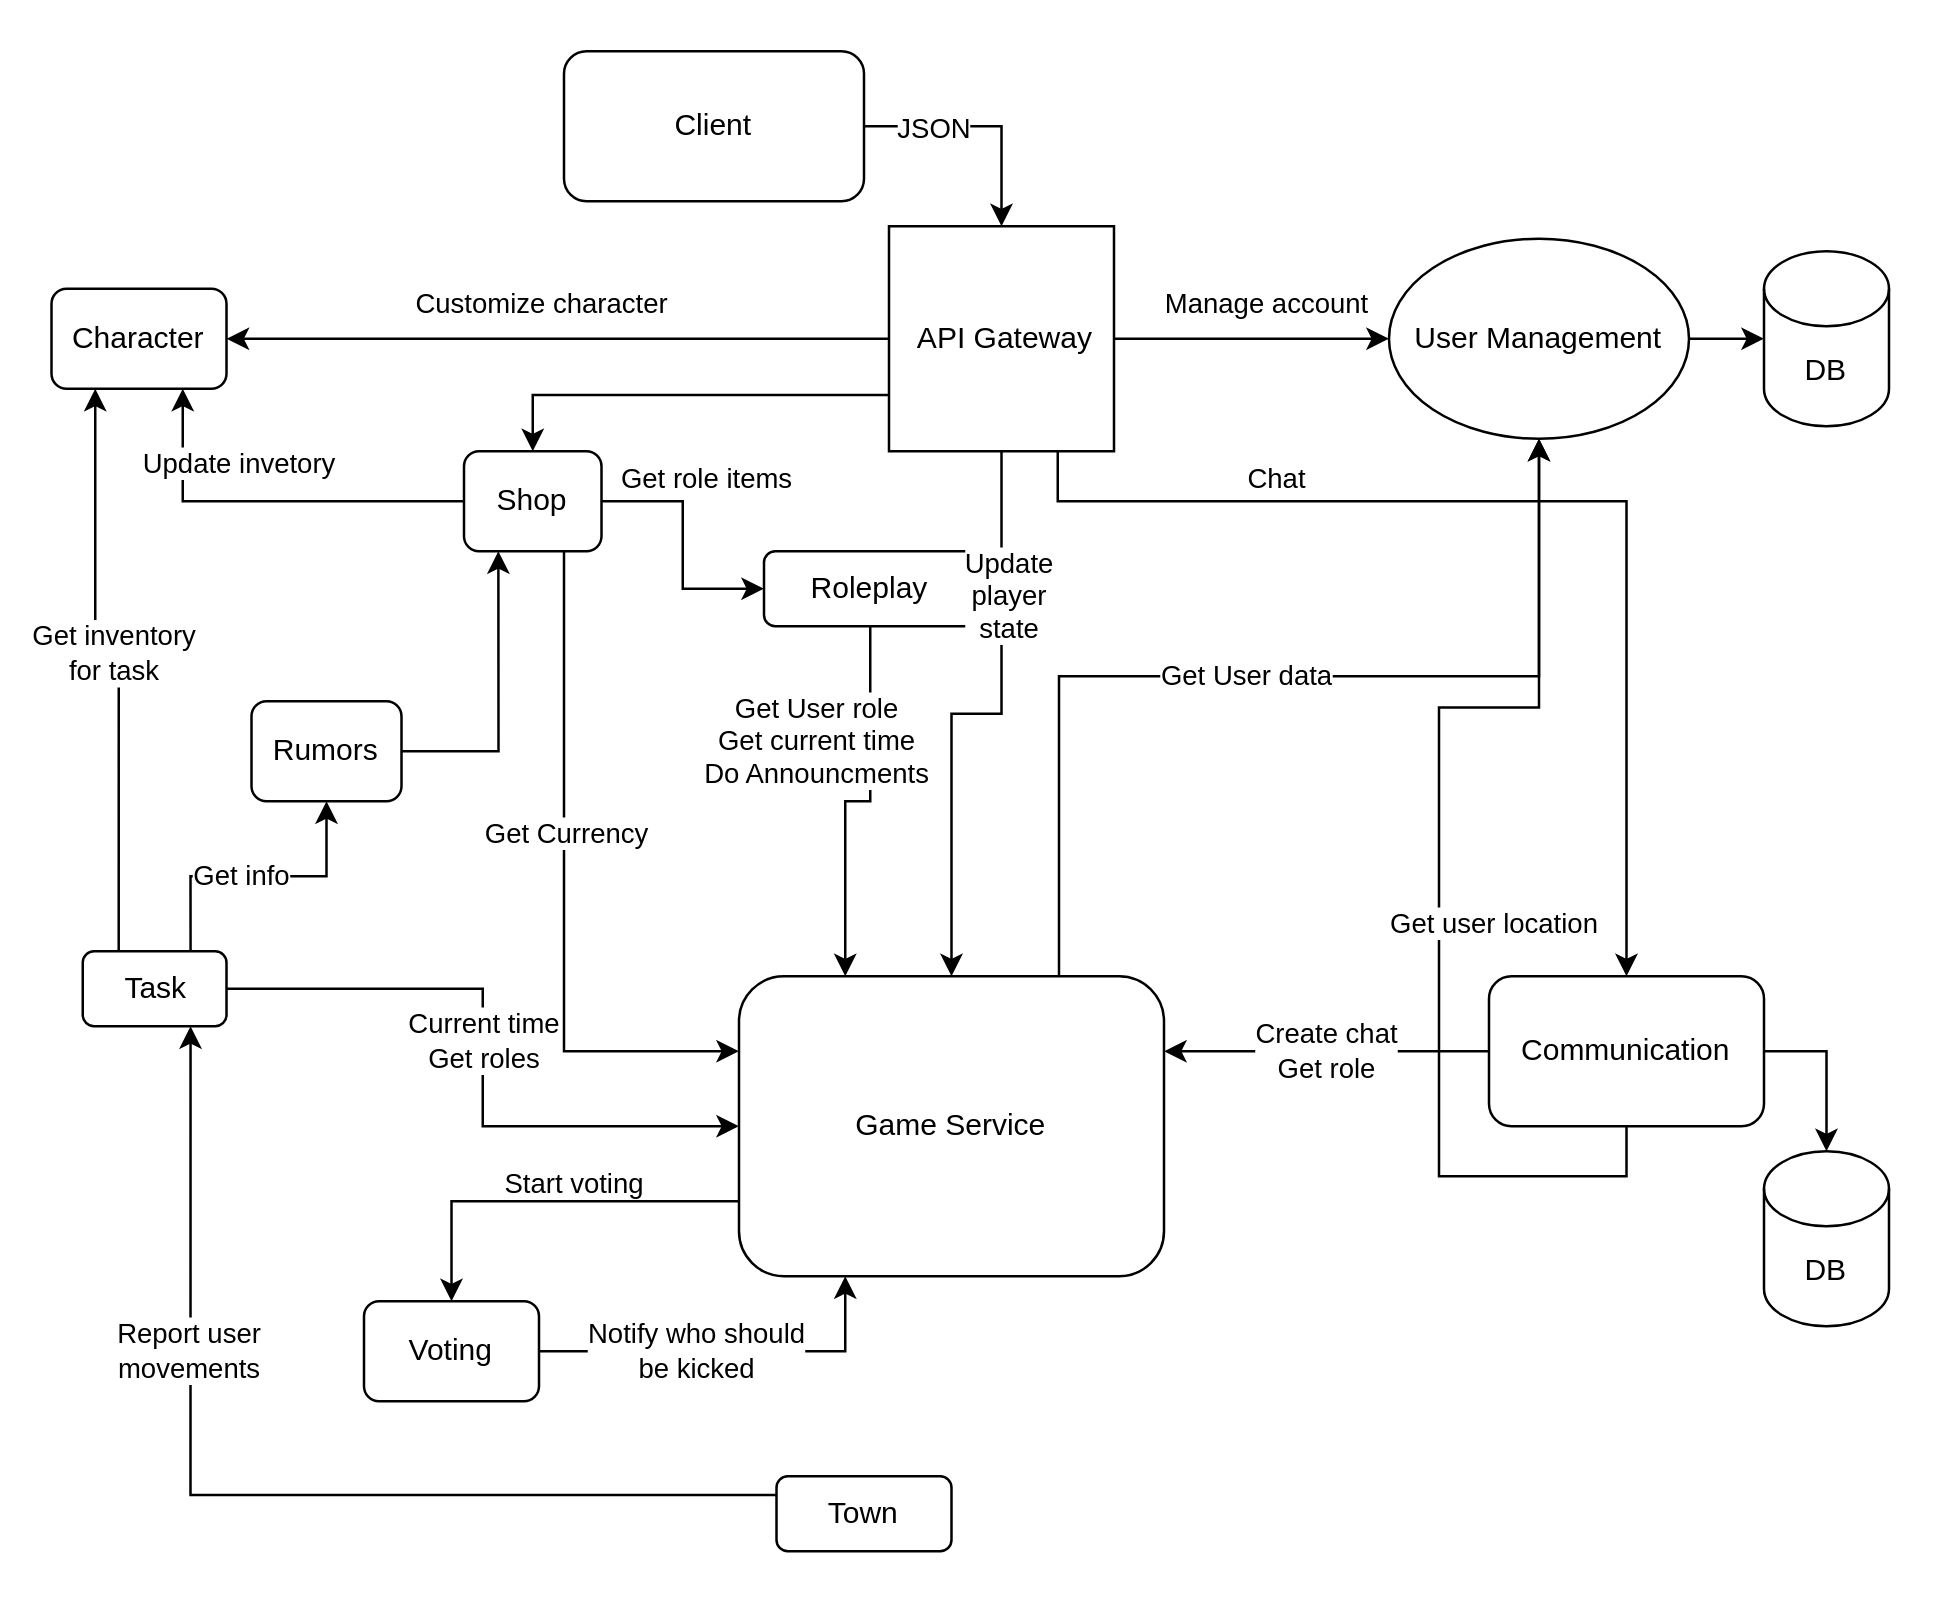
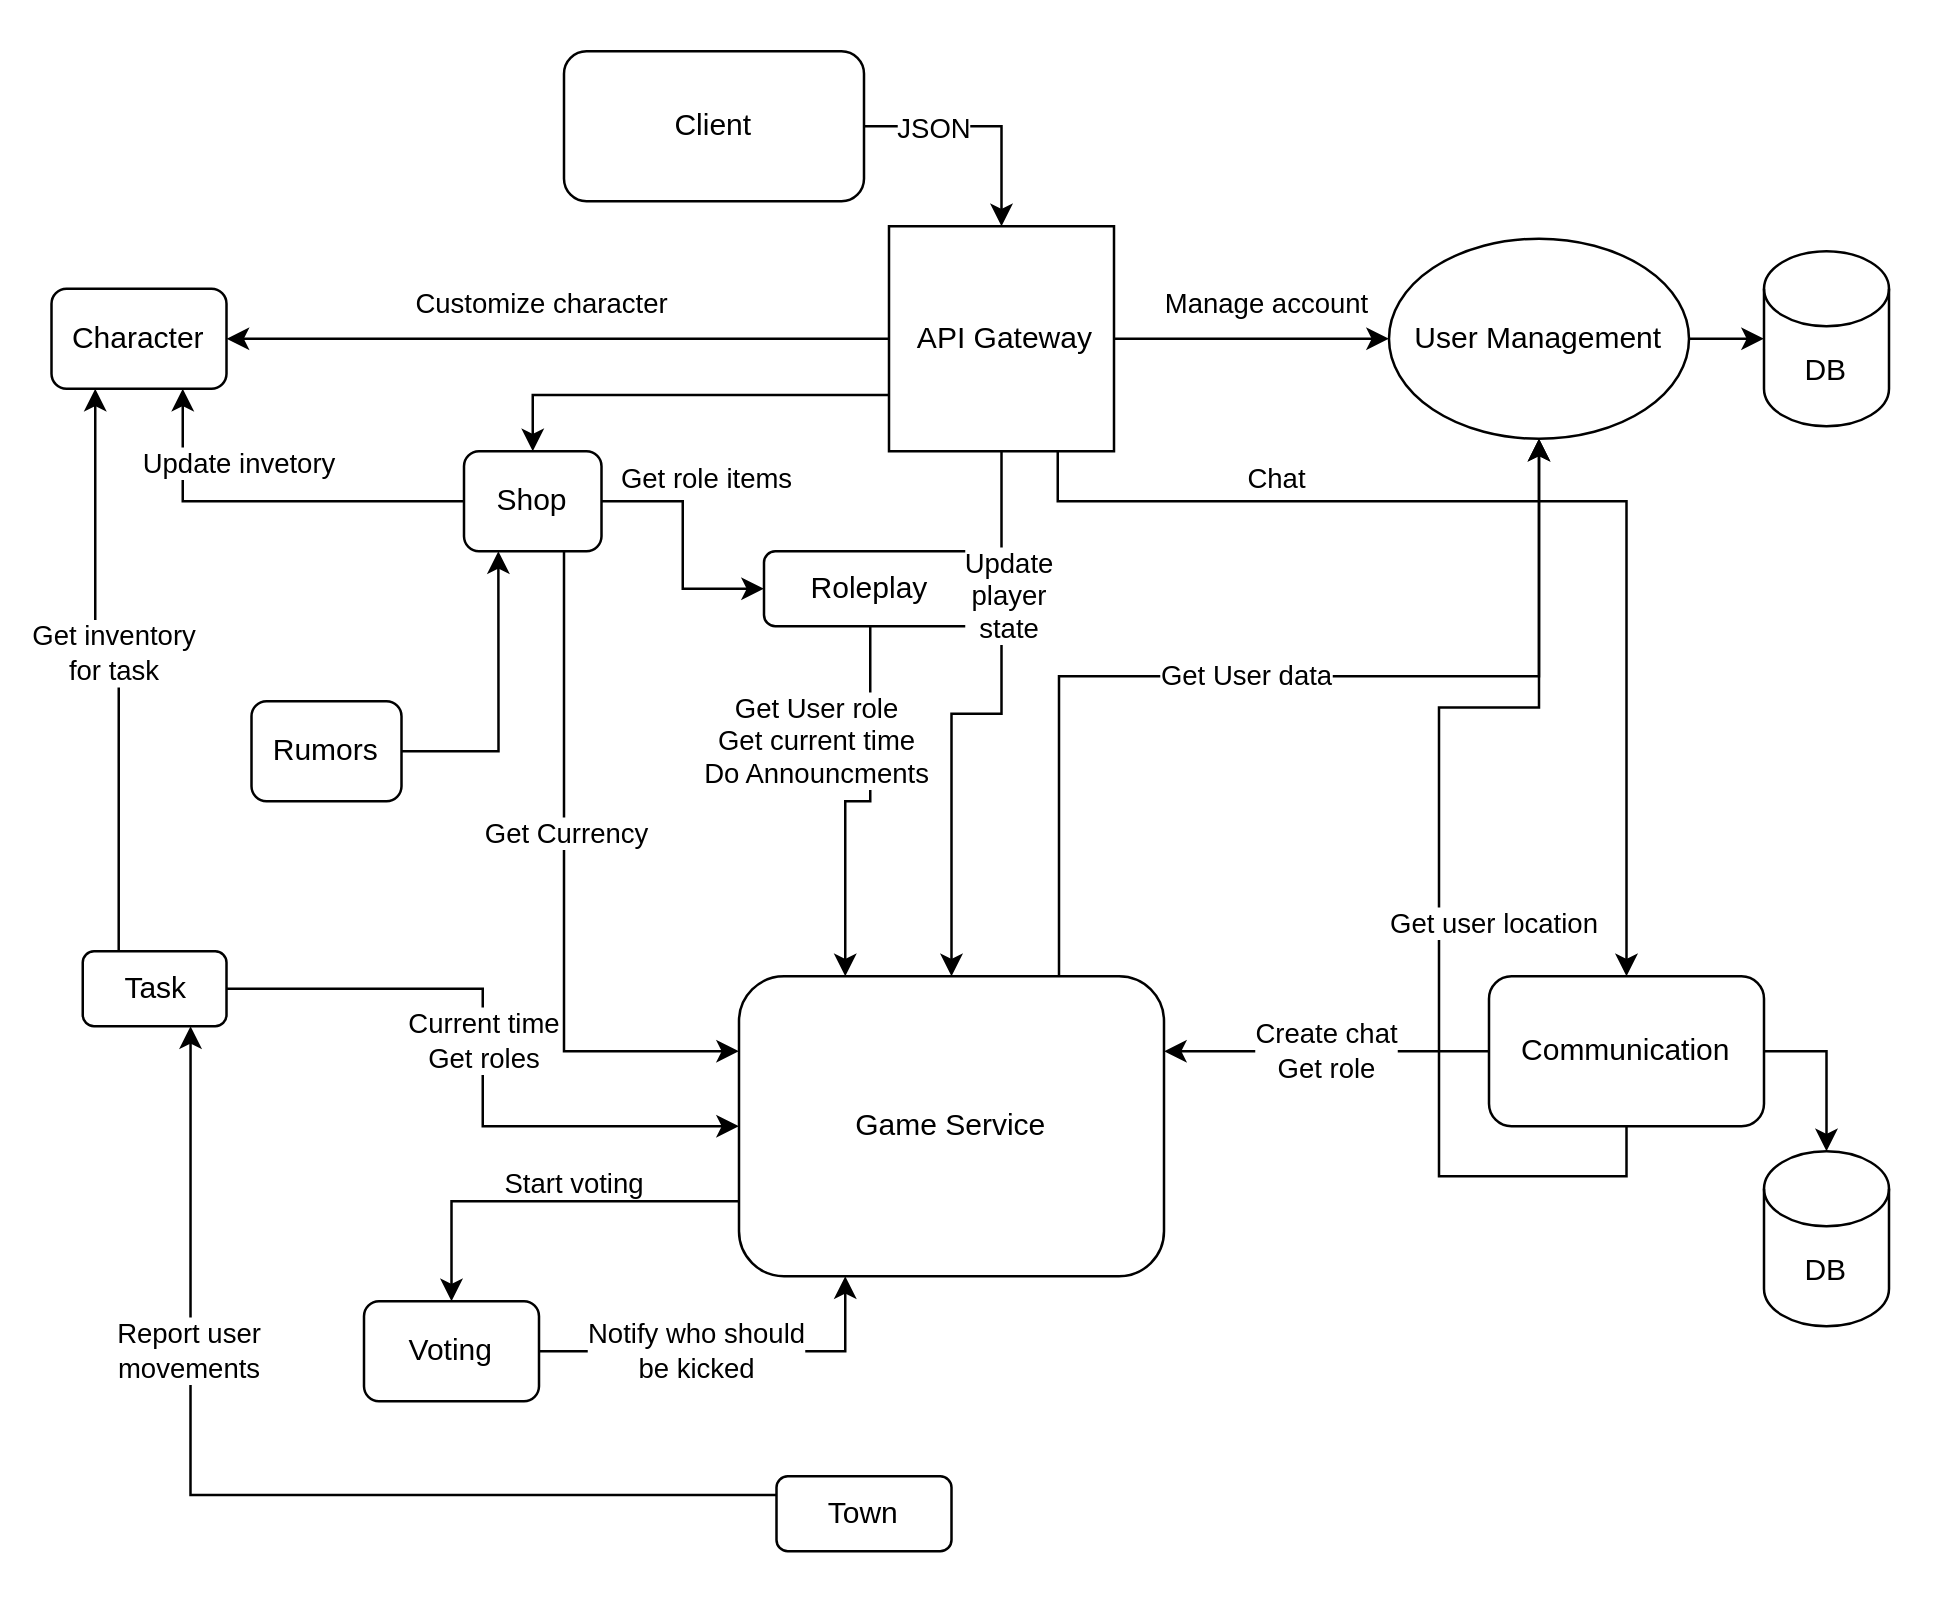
(315, 876) -> none
